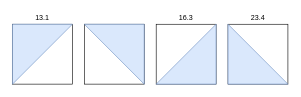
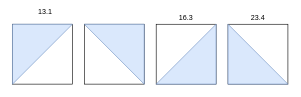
(42, 18) -> (45, 12)
